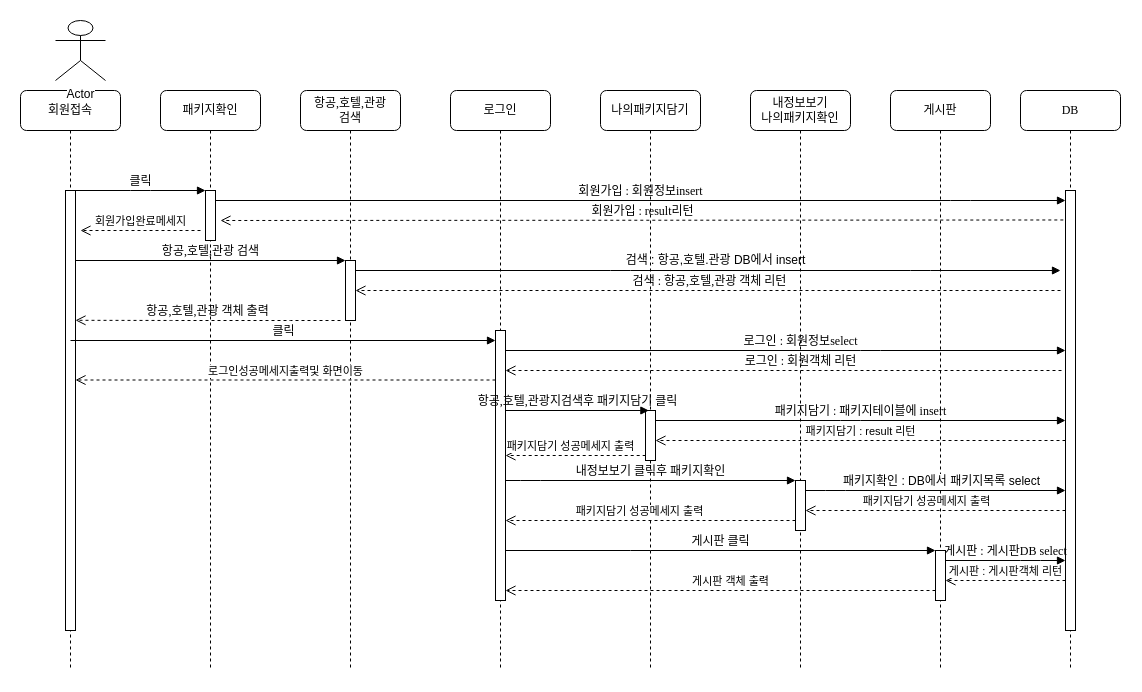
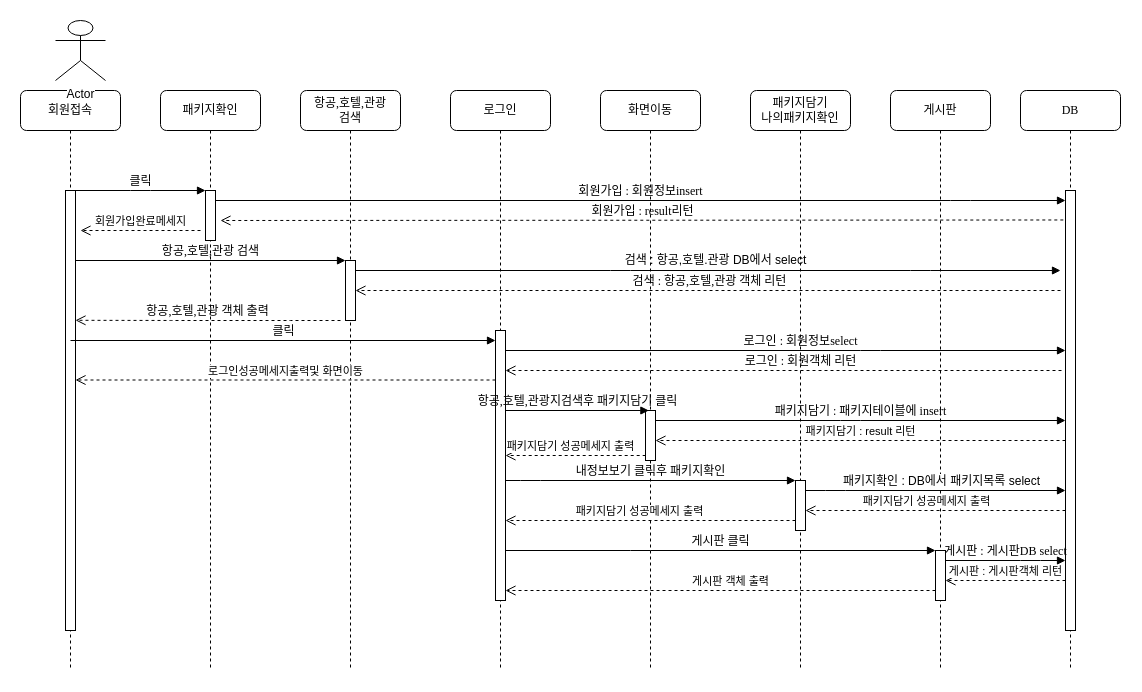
(651, 111) -> (651, 111)
(801, 111) -> (801, 111)
(716, 261) -> (716, 261)
